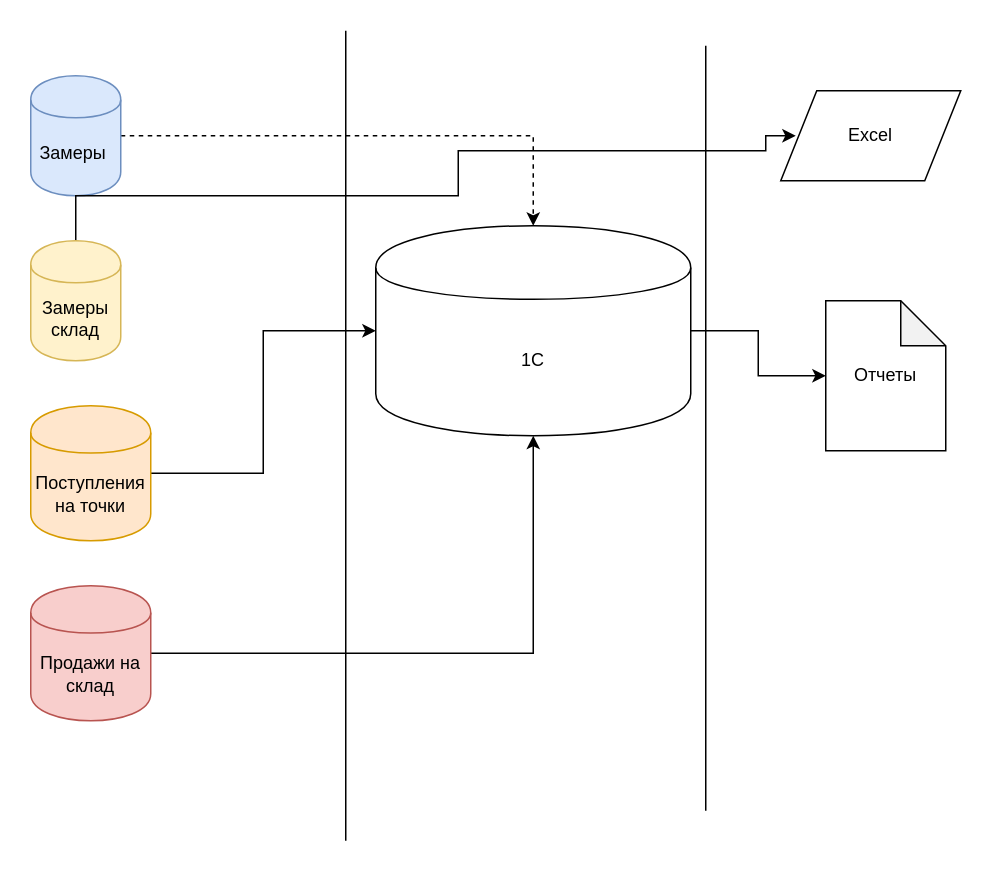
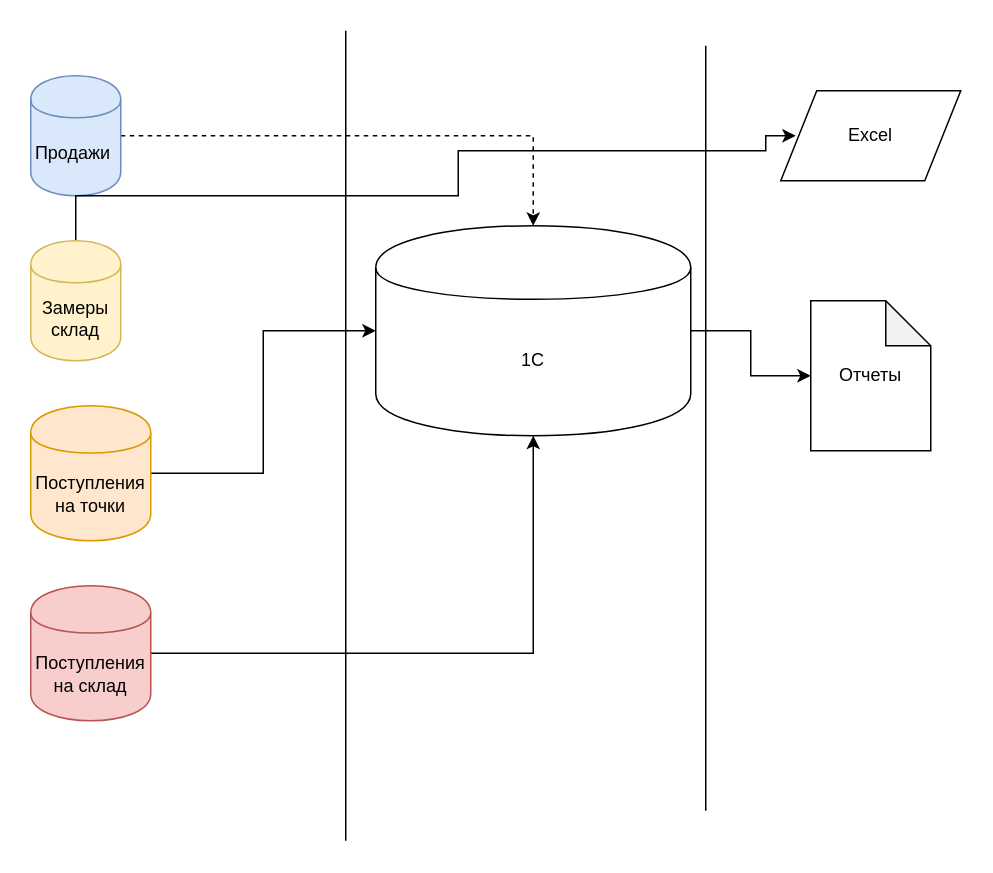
(76, 154) -> (76, 154)
(886, 376) -> (871, 376)
(91, 674) -> (91, 674)
